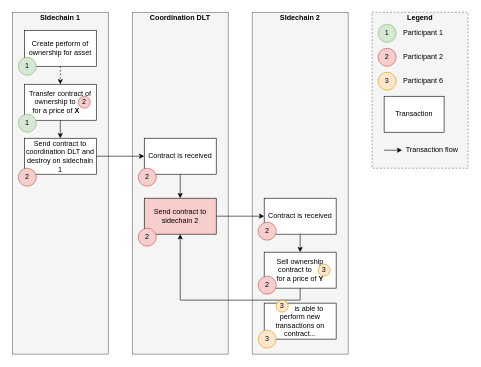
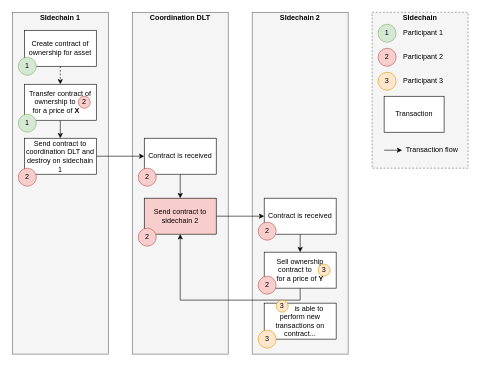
(420, 18) -> (420, 18)
(60, 48) -> (60, 48)
(427, 81) -> (427, 81)
